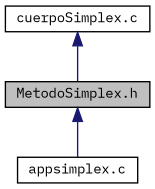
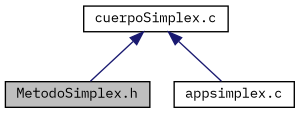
(78, 139) -> (200, 61)
